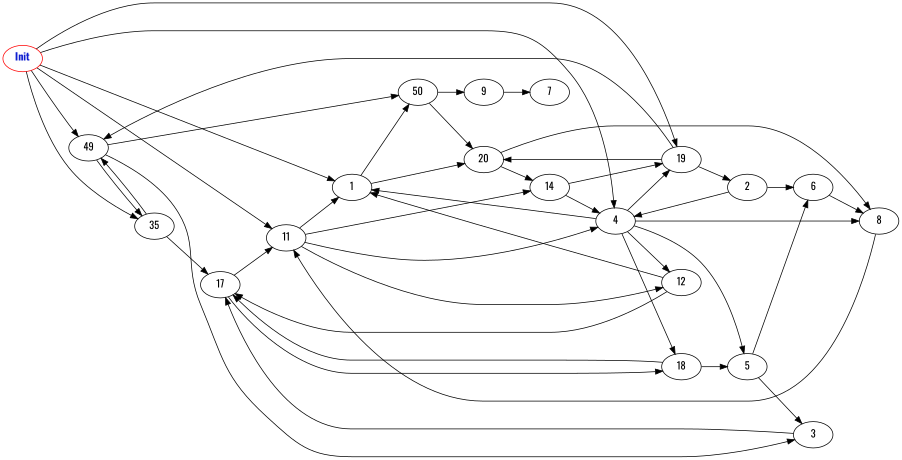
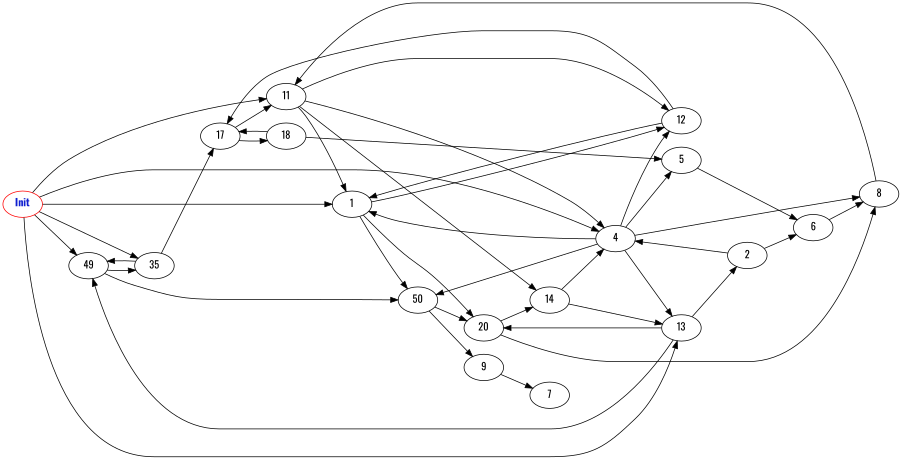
(681, 160) -> (681, 328)
none -> (515, 168)
(645, 285) -> (520, 268)
(813, 435) -> none
